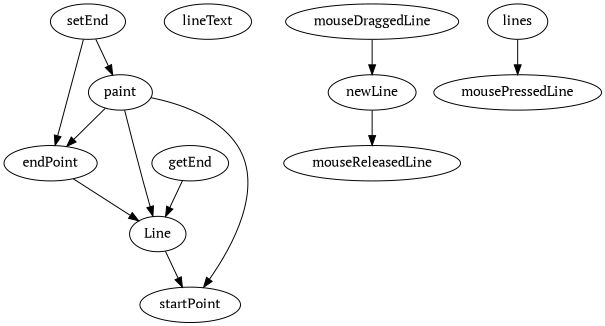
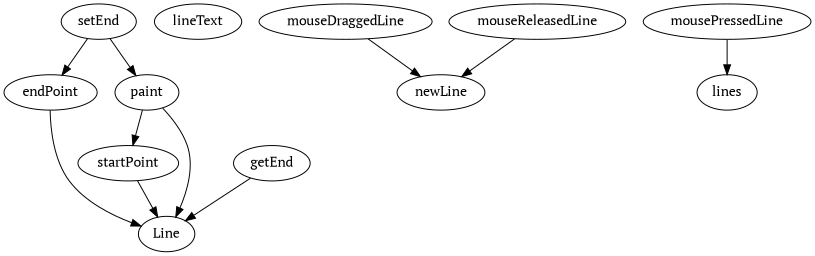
(518, 52) -> (727, 52)
(372, 123) -> (492, 55)
(90, 124) -> none
(172, 265) -> (145, 195)
